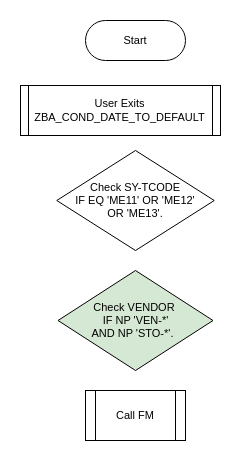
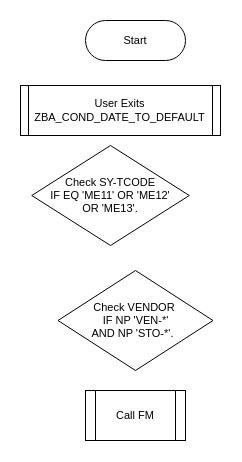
(136, 201) -> (111, 196)
(136, 321) -> (136, 321)
